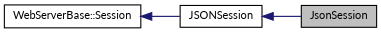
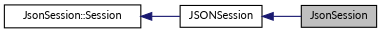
(73, 16) -> (73, 16)
